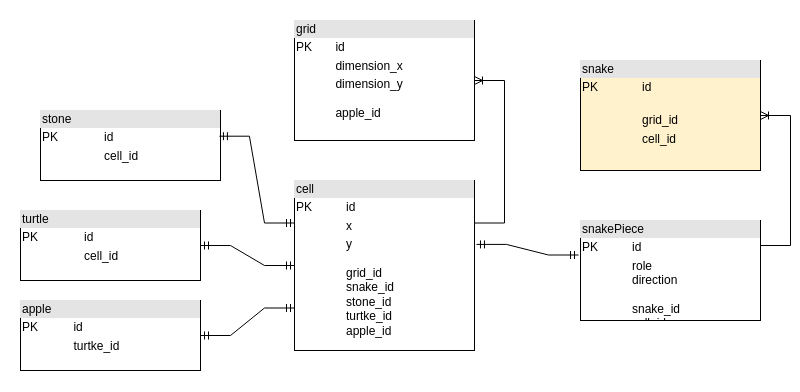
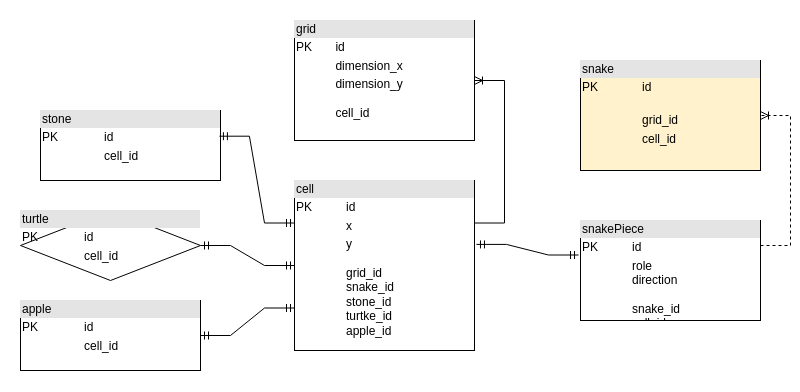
(328, 57) -> (328, 57)
(791, 181) -> (791, 181)
(111, 246) -> (111, 246)
(49, 322) -> (39, 322)
